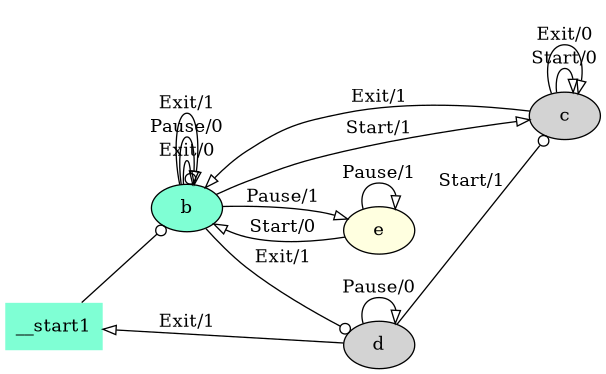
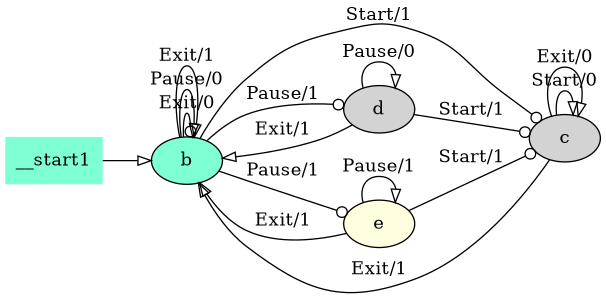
(364, 147) -> (359, 27)
none -> (467, 183)
(279, 207) -> (278, 191)
(283, 227) -> (283, 221)
(283, 257) -> (283, 94)
(119, 268) -> (120, 161)
(230, 337) -> (296, 146)
